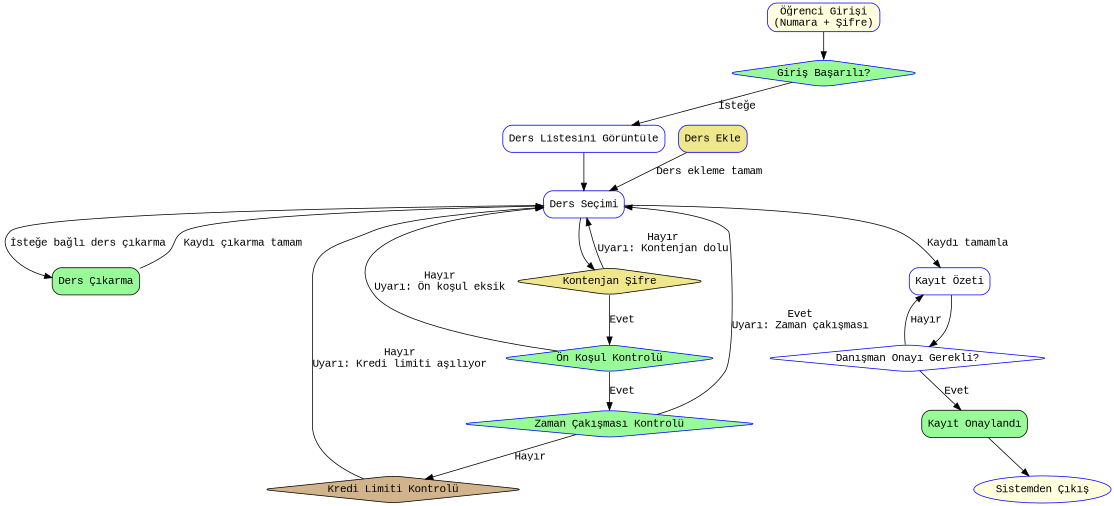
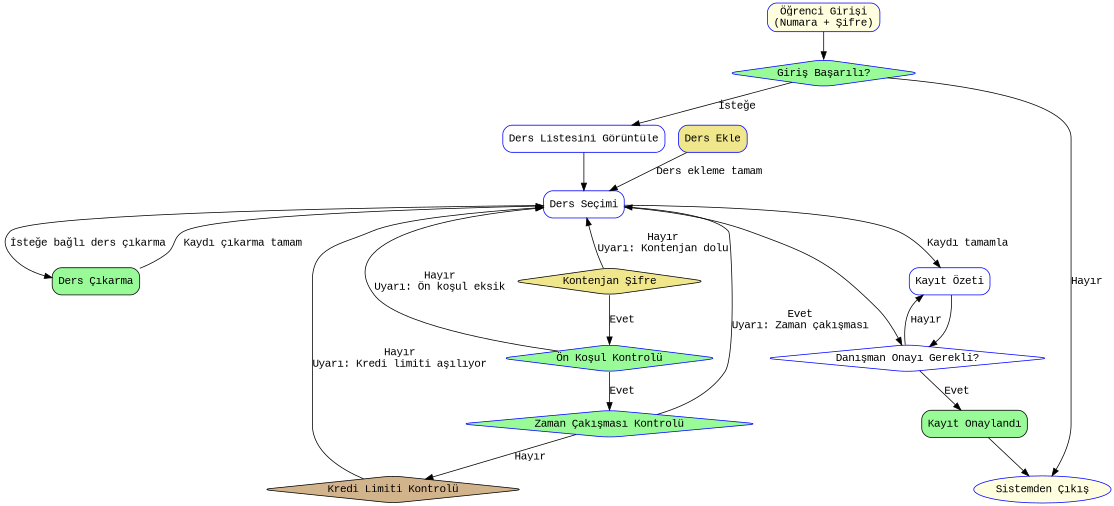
none -> (1071, 204)
(579, 242) -> (777, 242)
